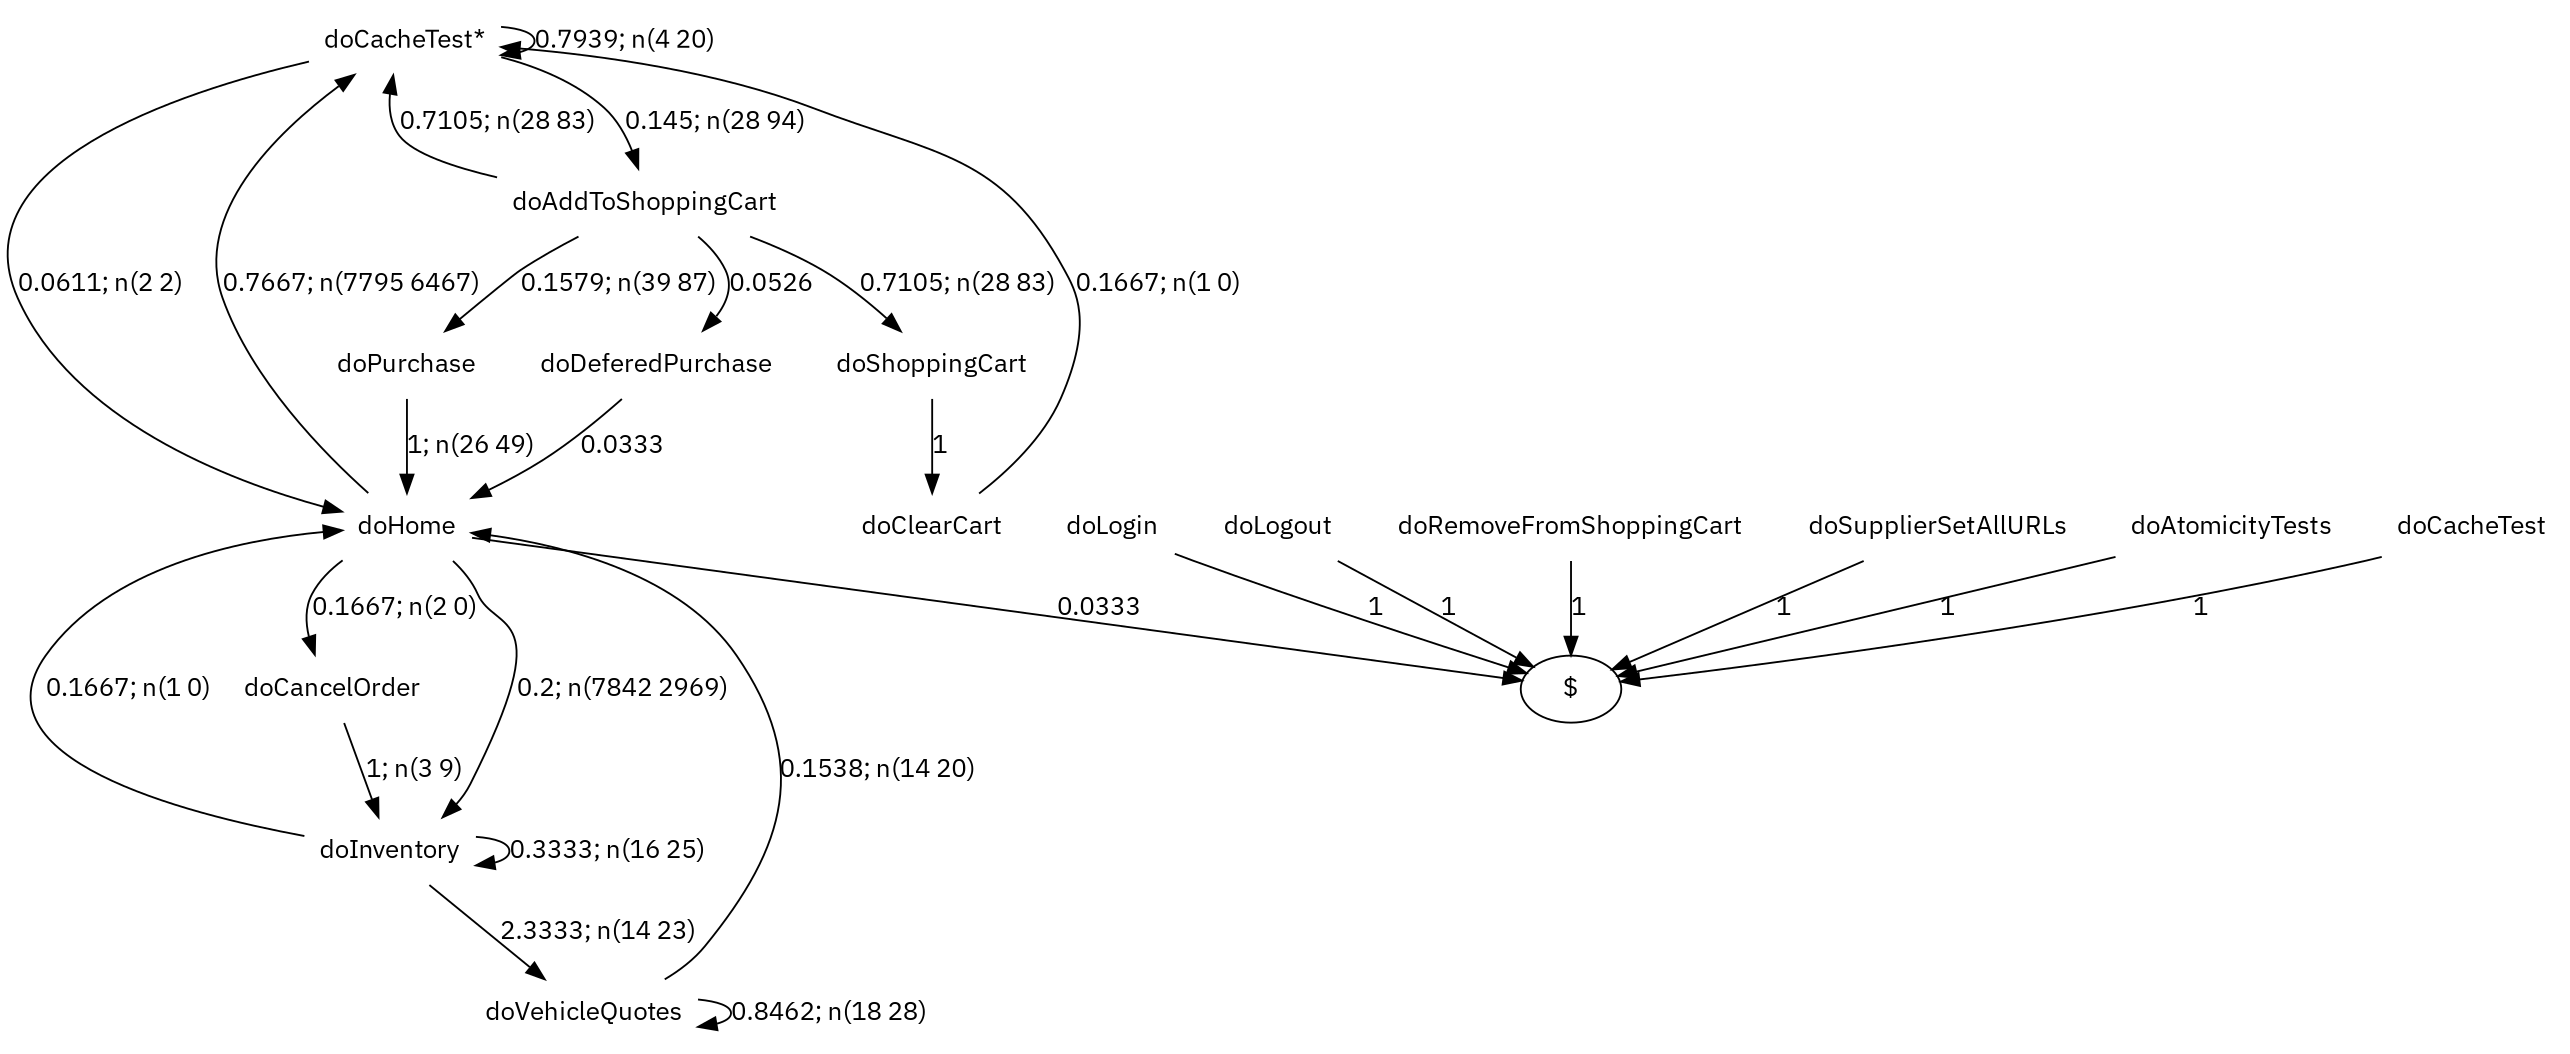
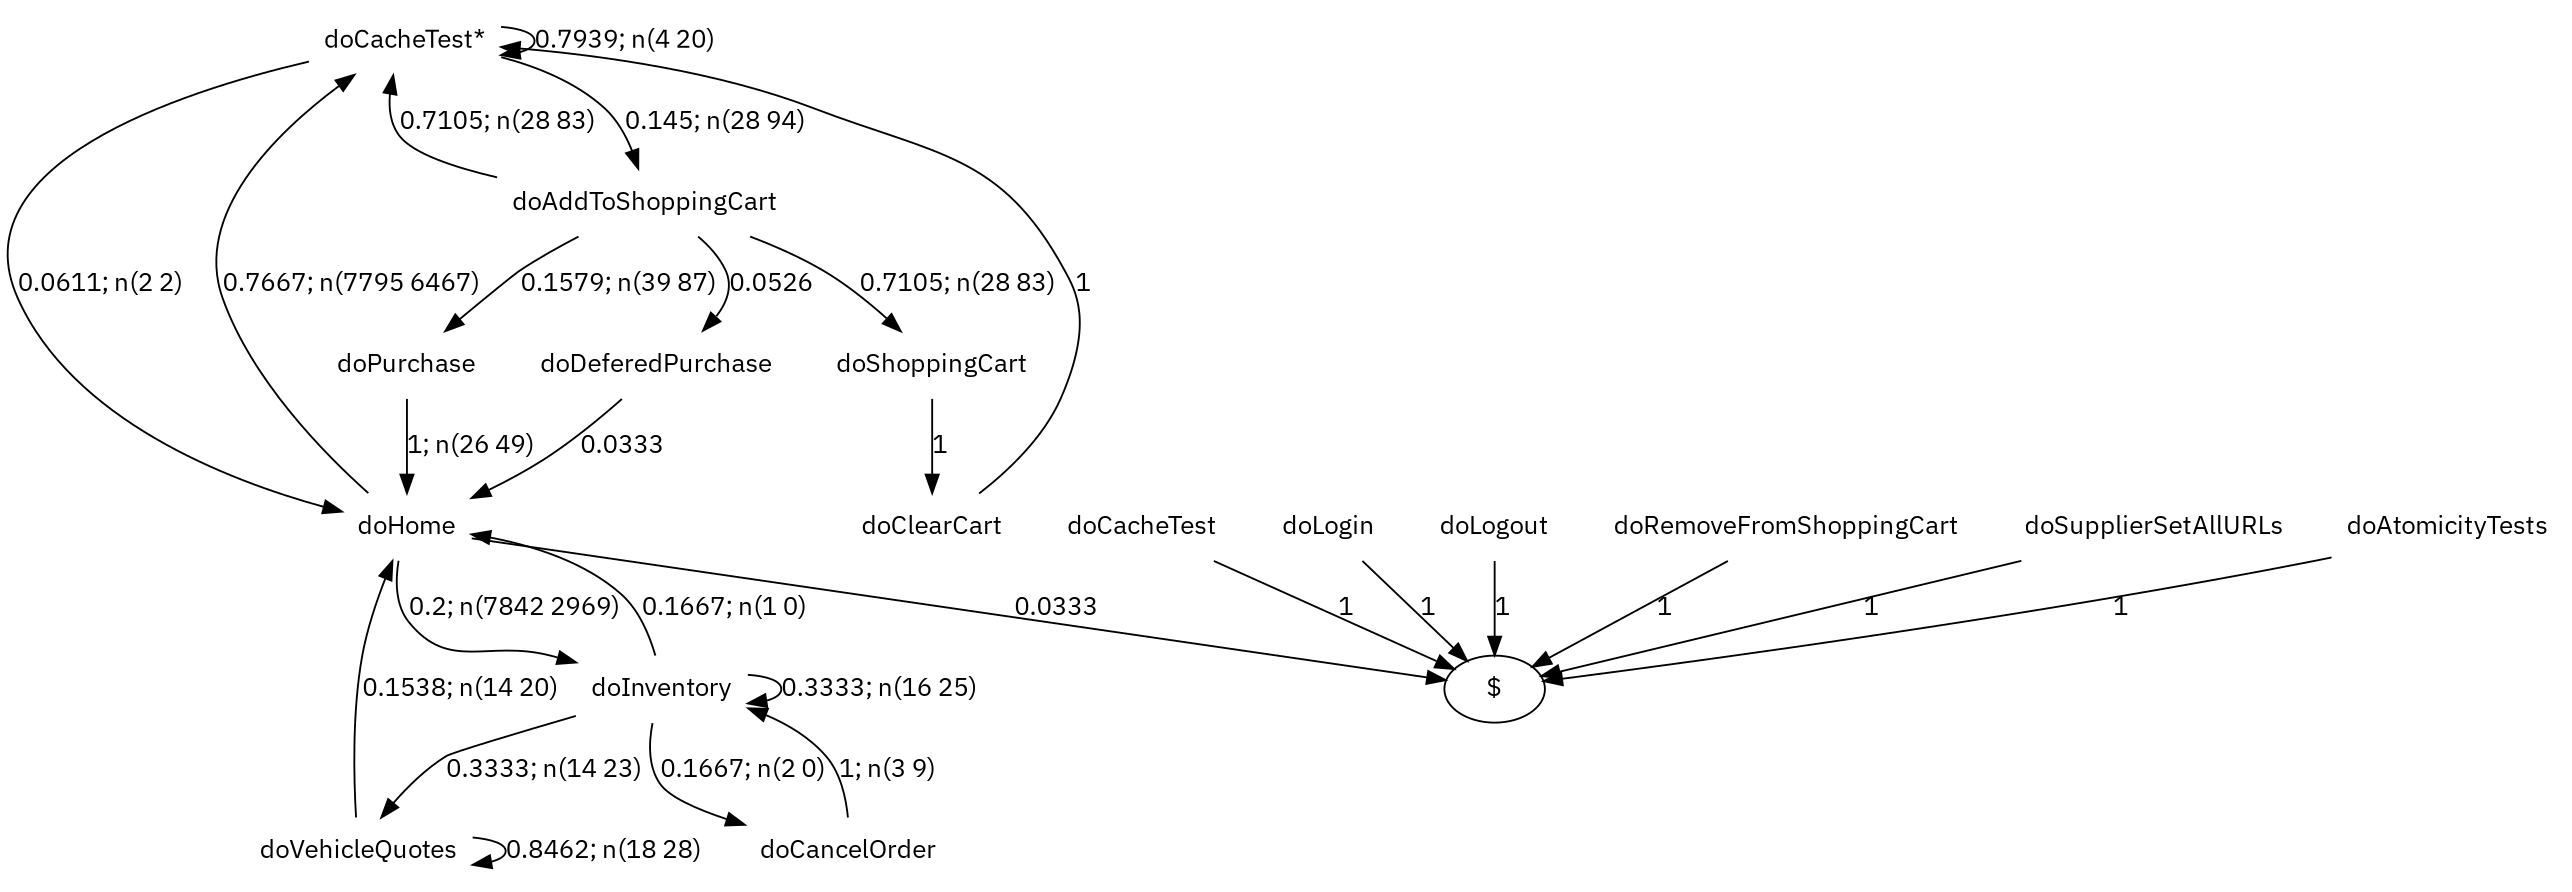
(1158, 284) -> (1084, 284)
(313, 593) -> (664, 789)
(599, 932) -> (545, 770)
